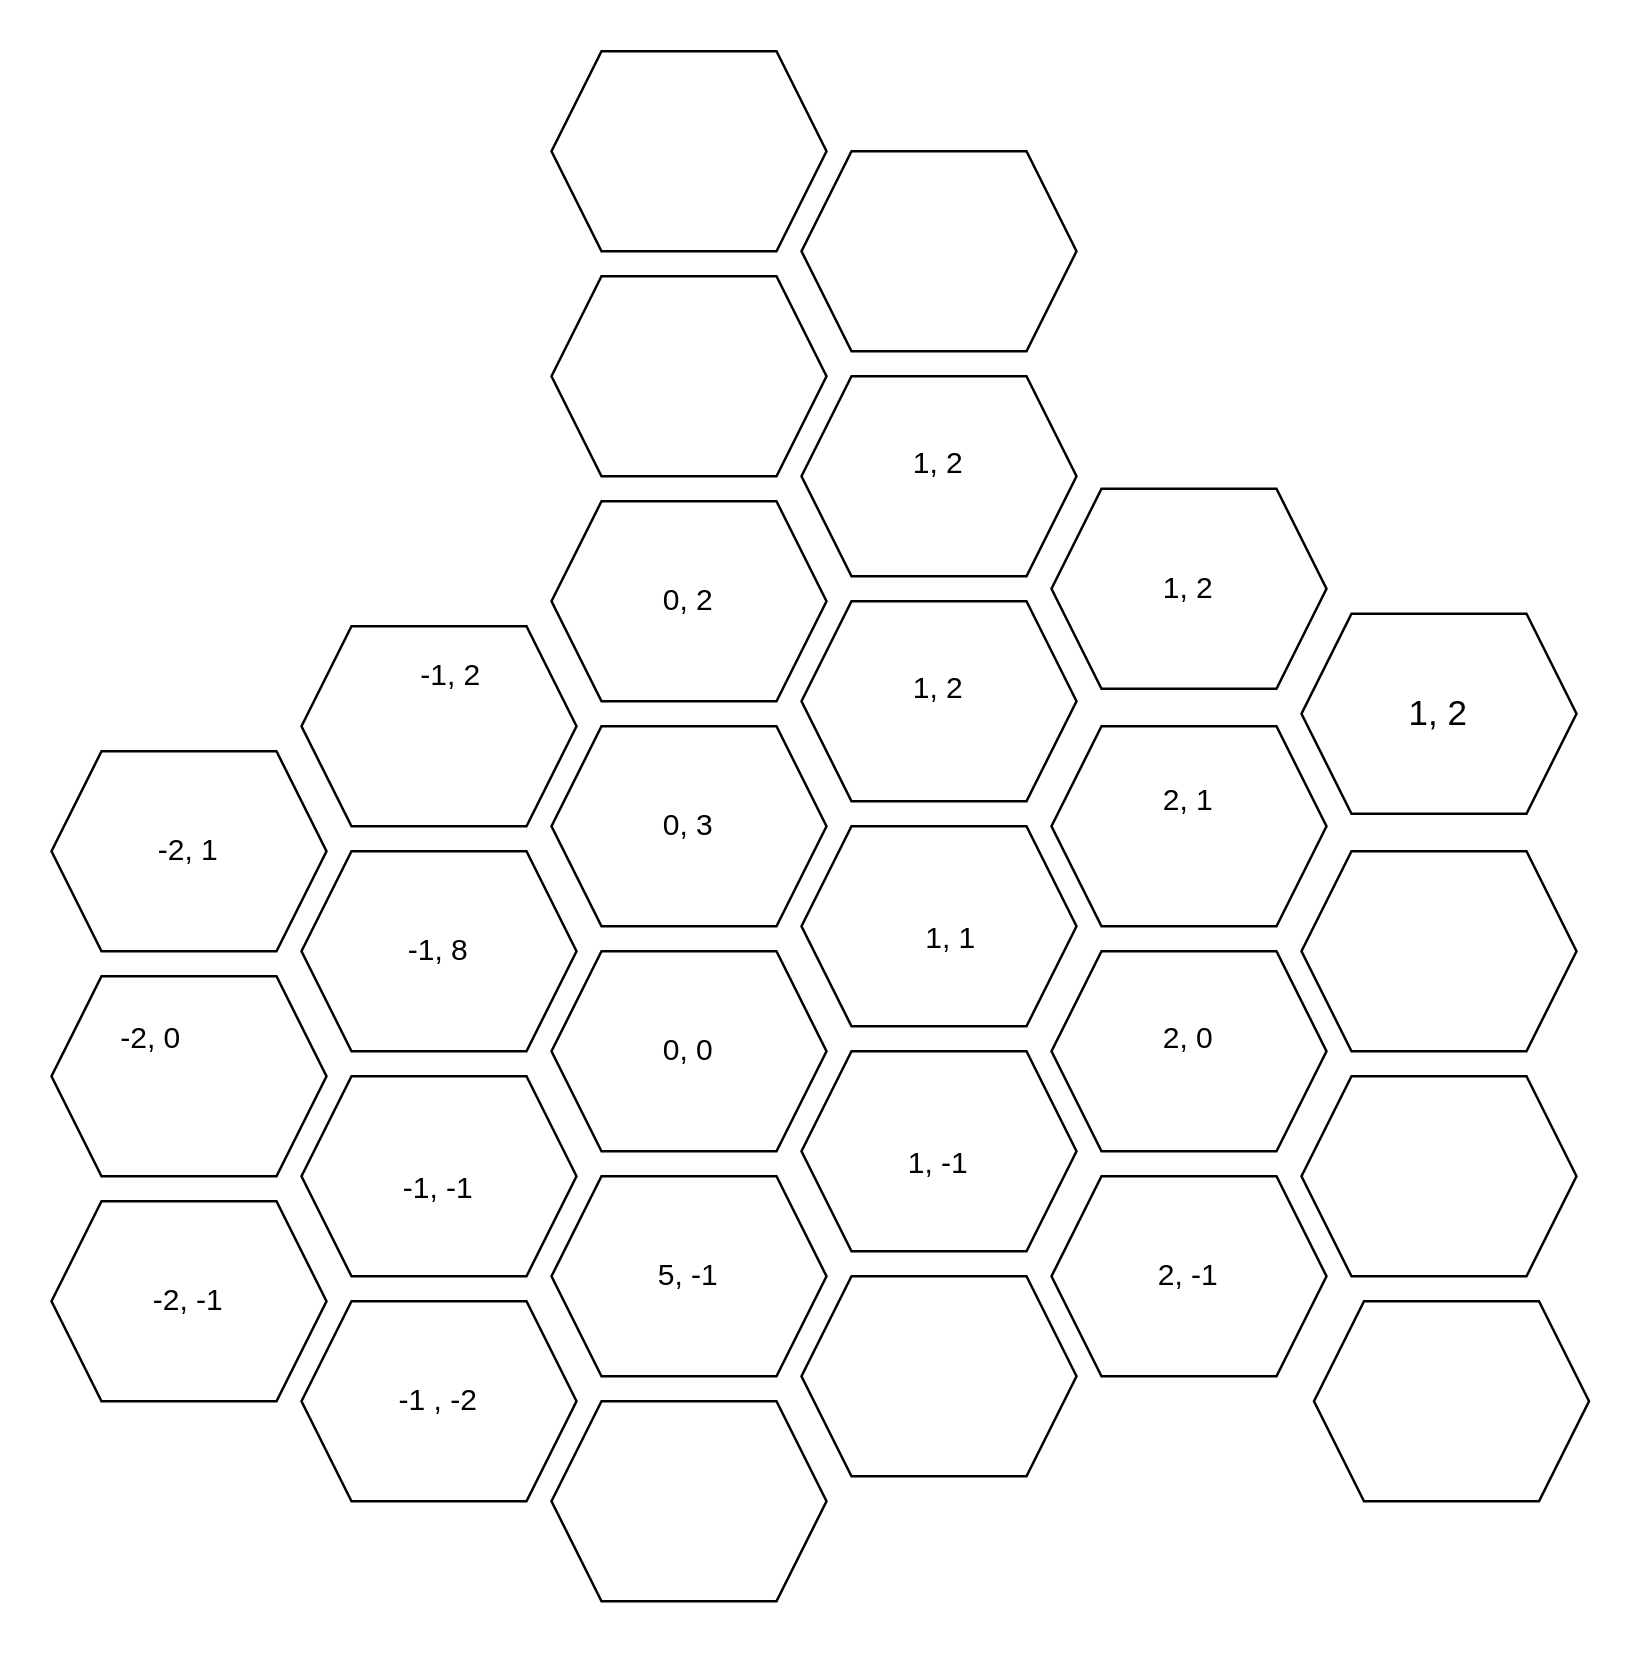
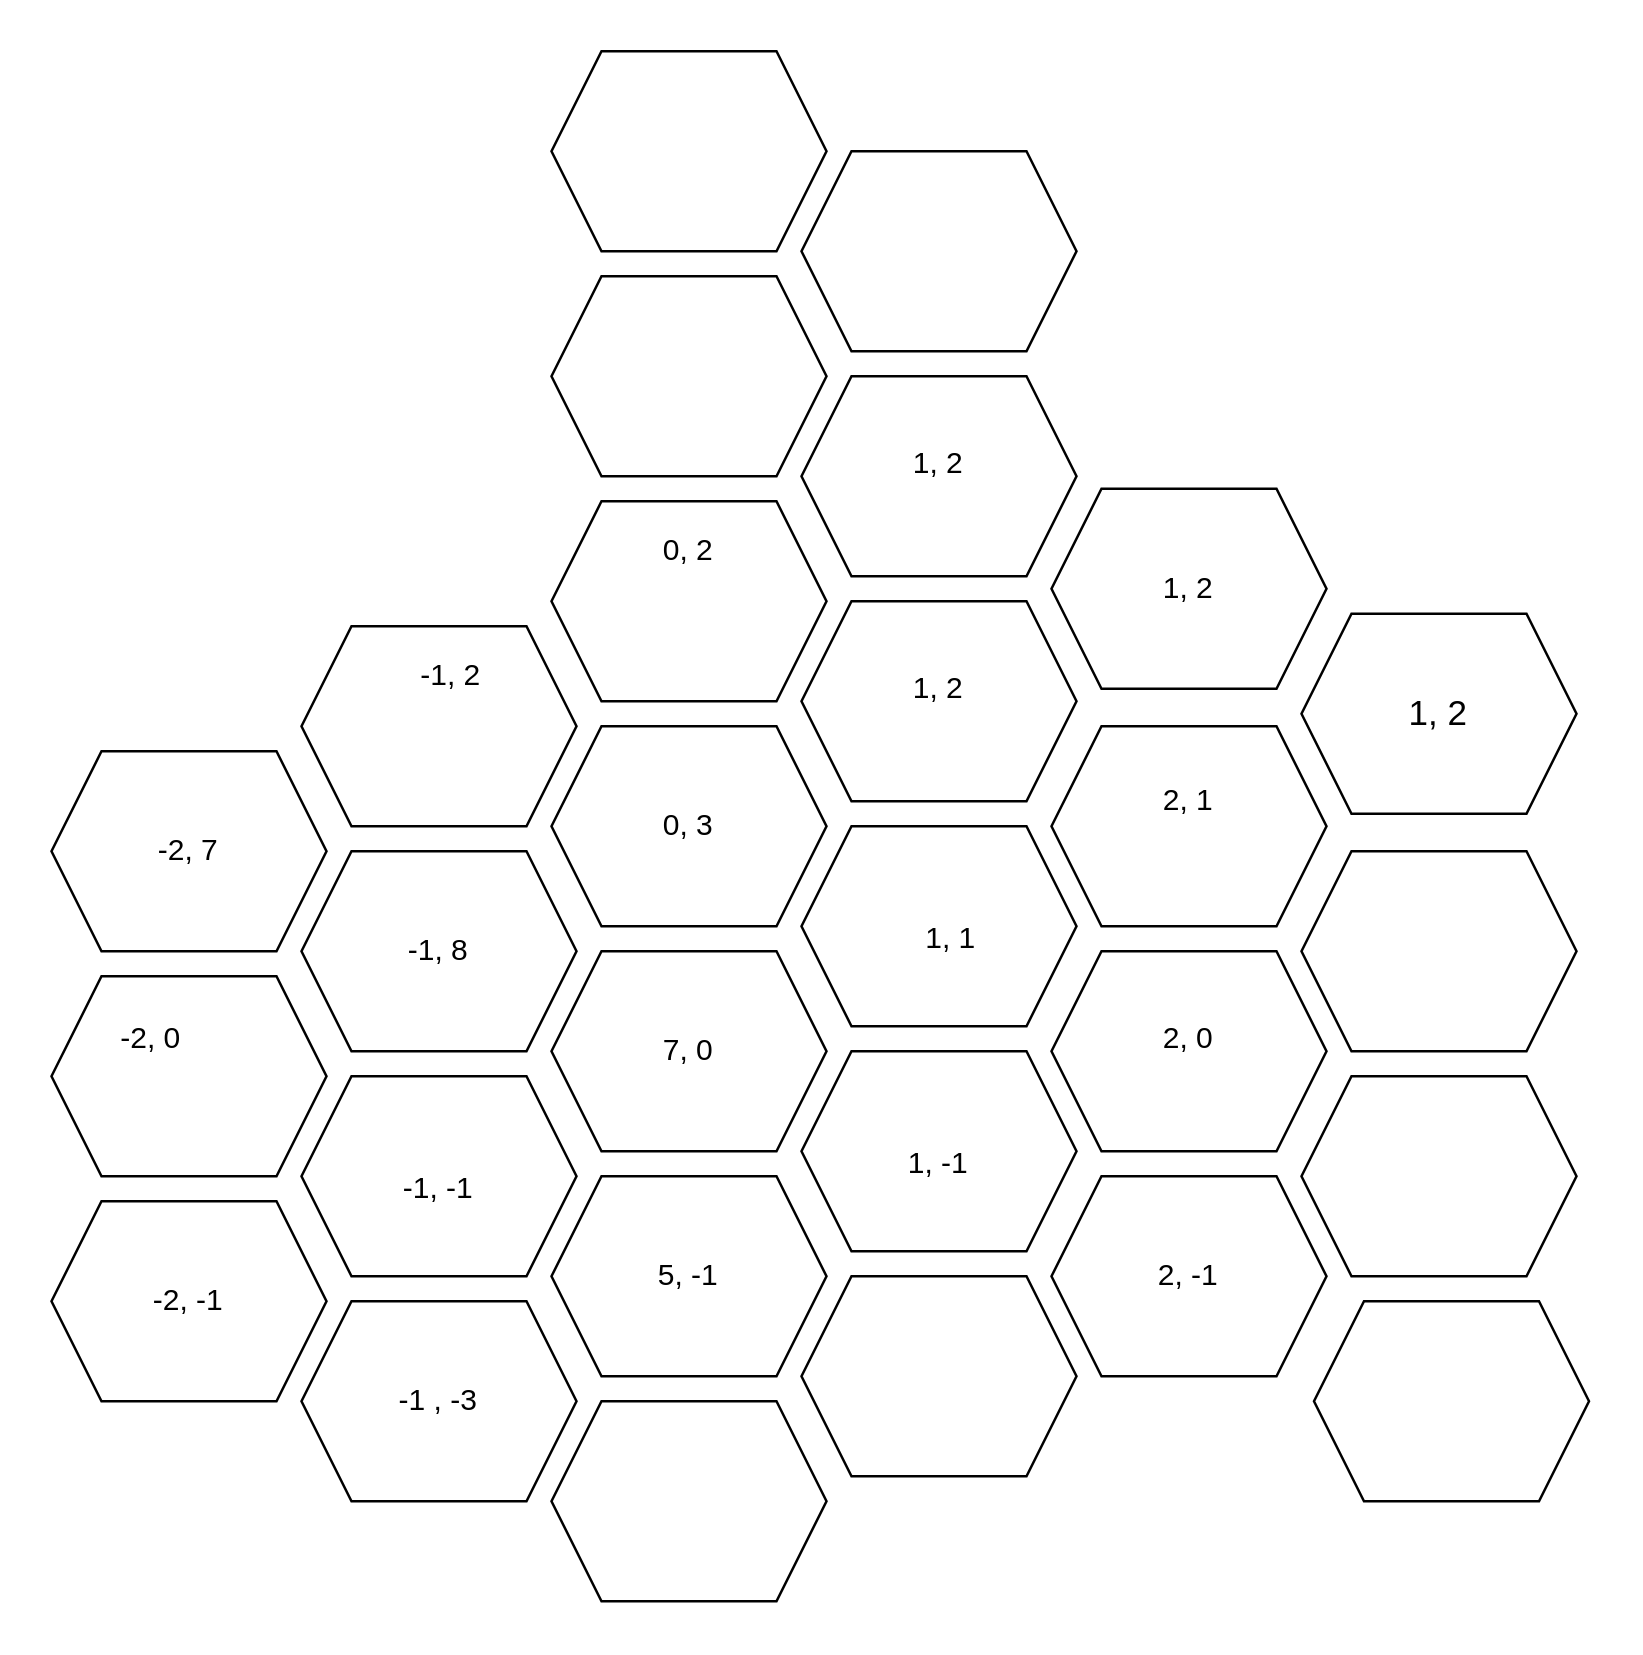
(689, 601) -> (689, 551)
(189, 851) -> (189, 851)
(689, 1051) -> (689, 1051)
(439, 1401) -> (439, 1401)
